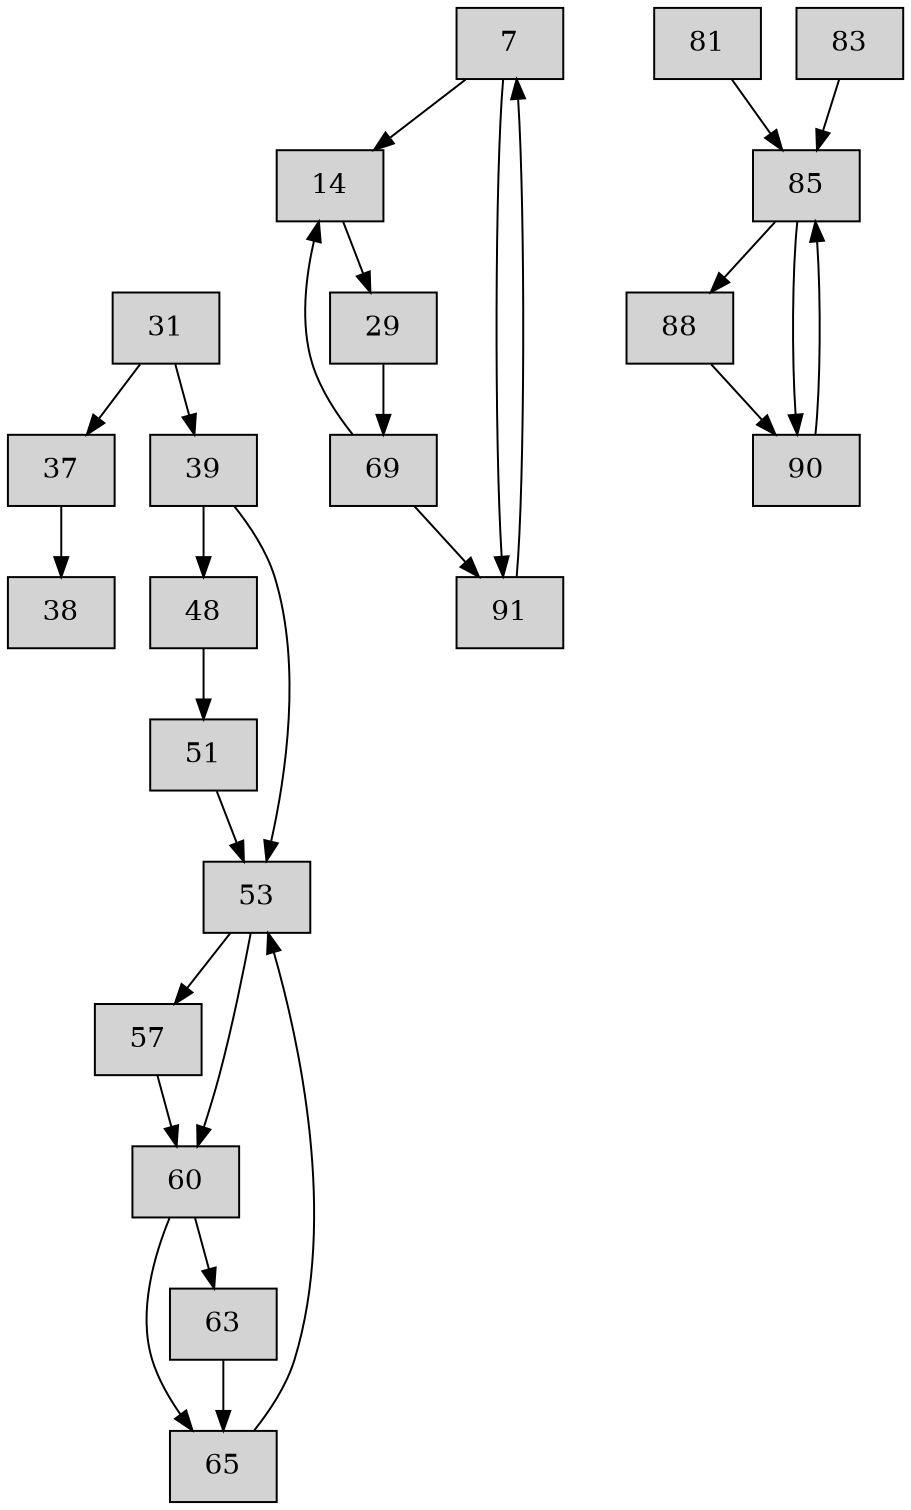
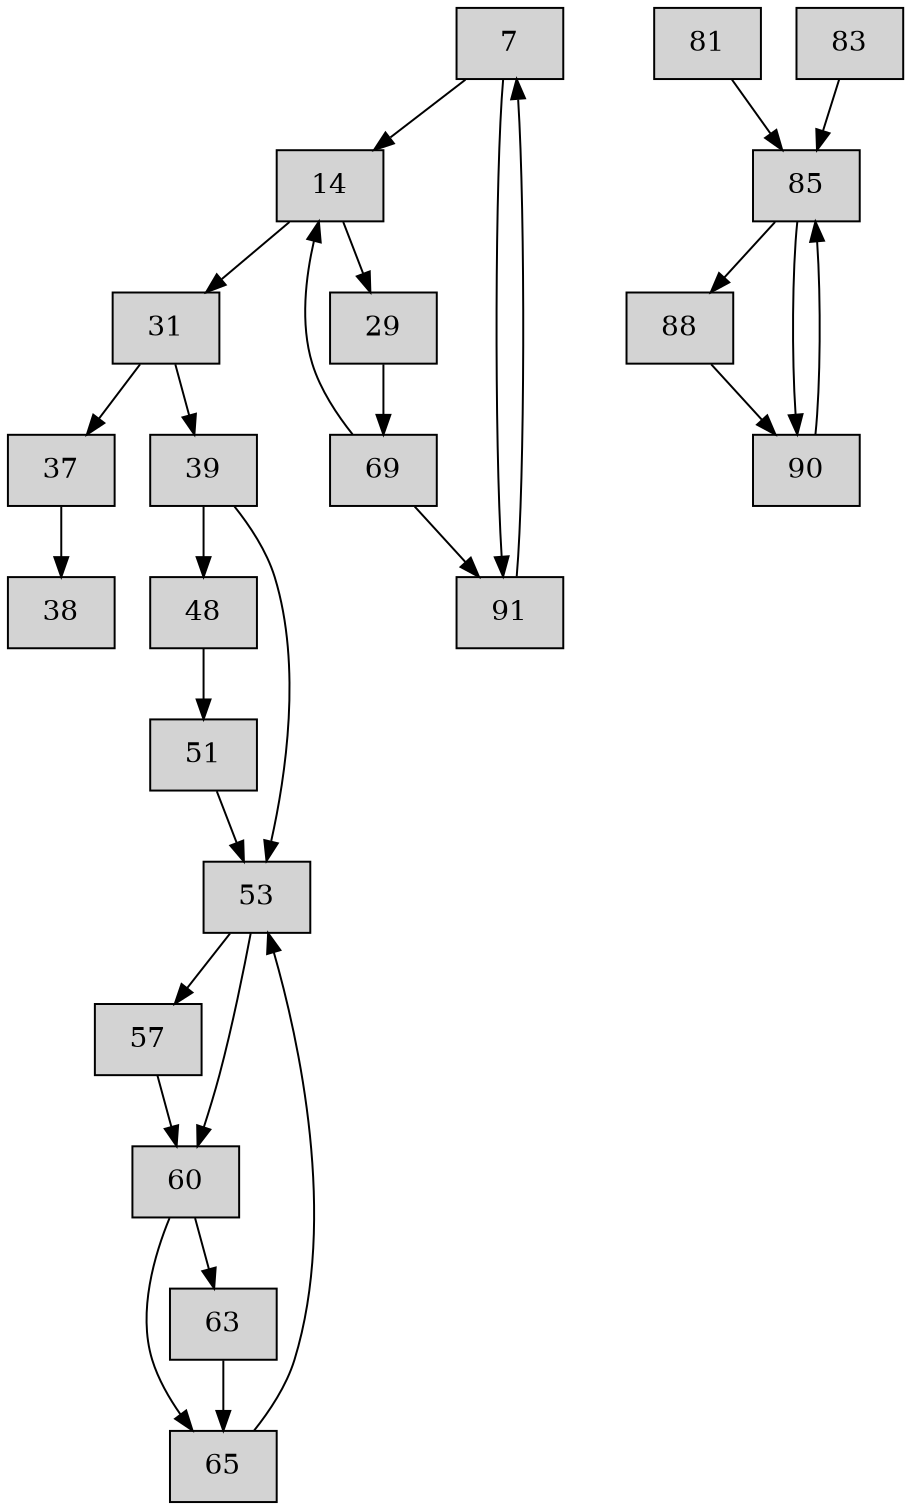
none -> (256, 251)
